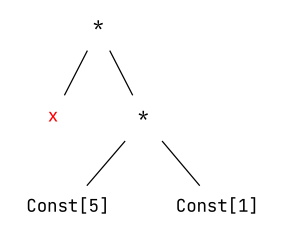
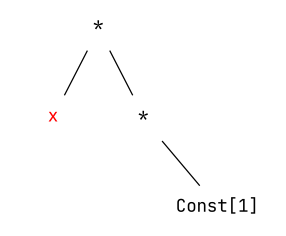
(68, 208) -> none
